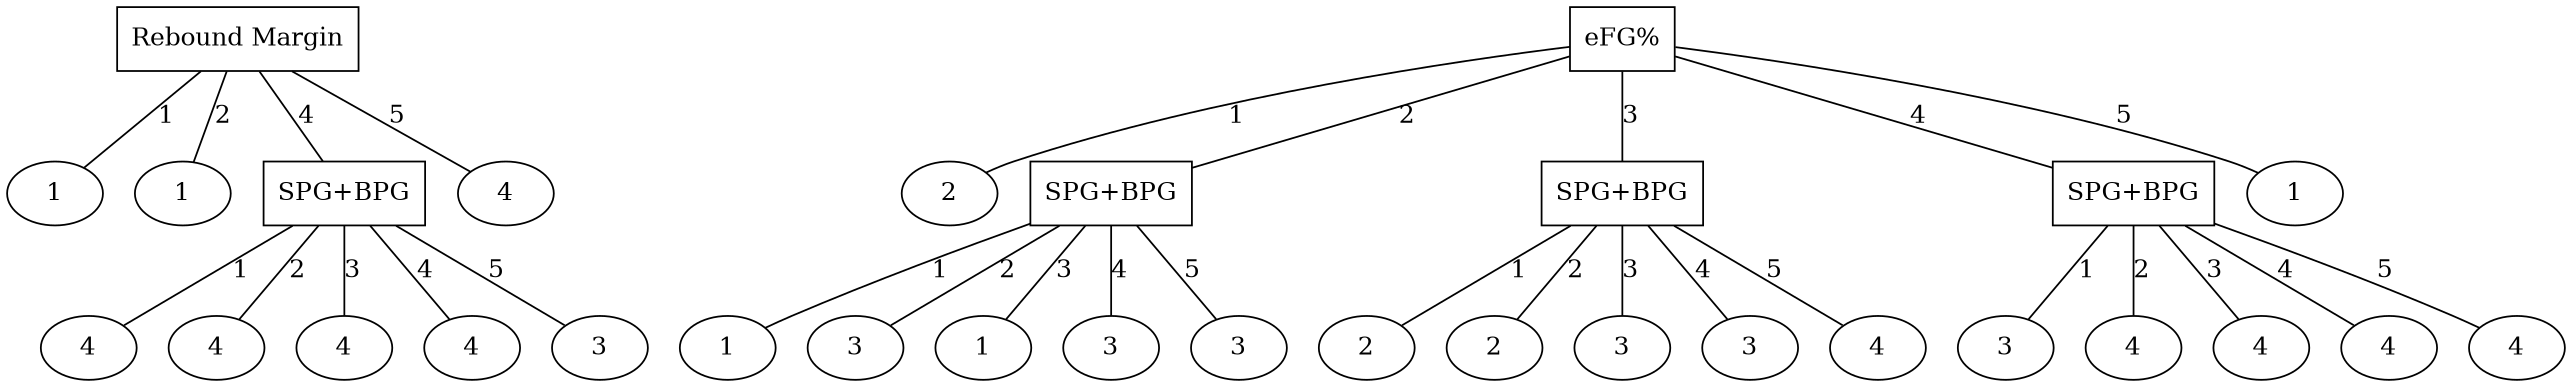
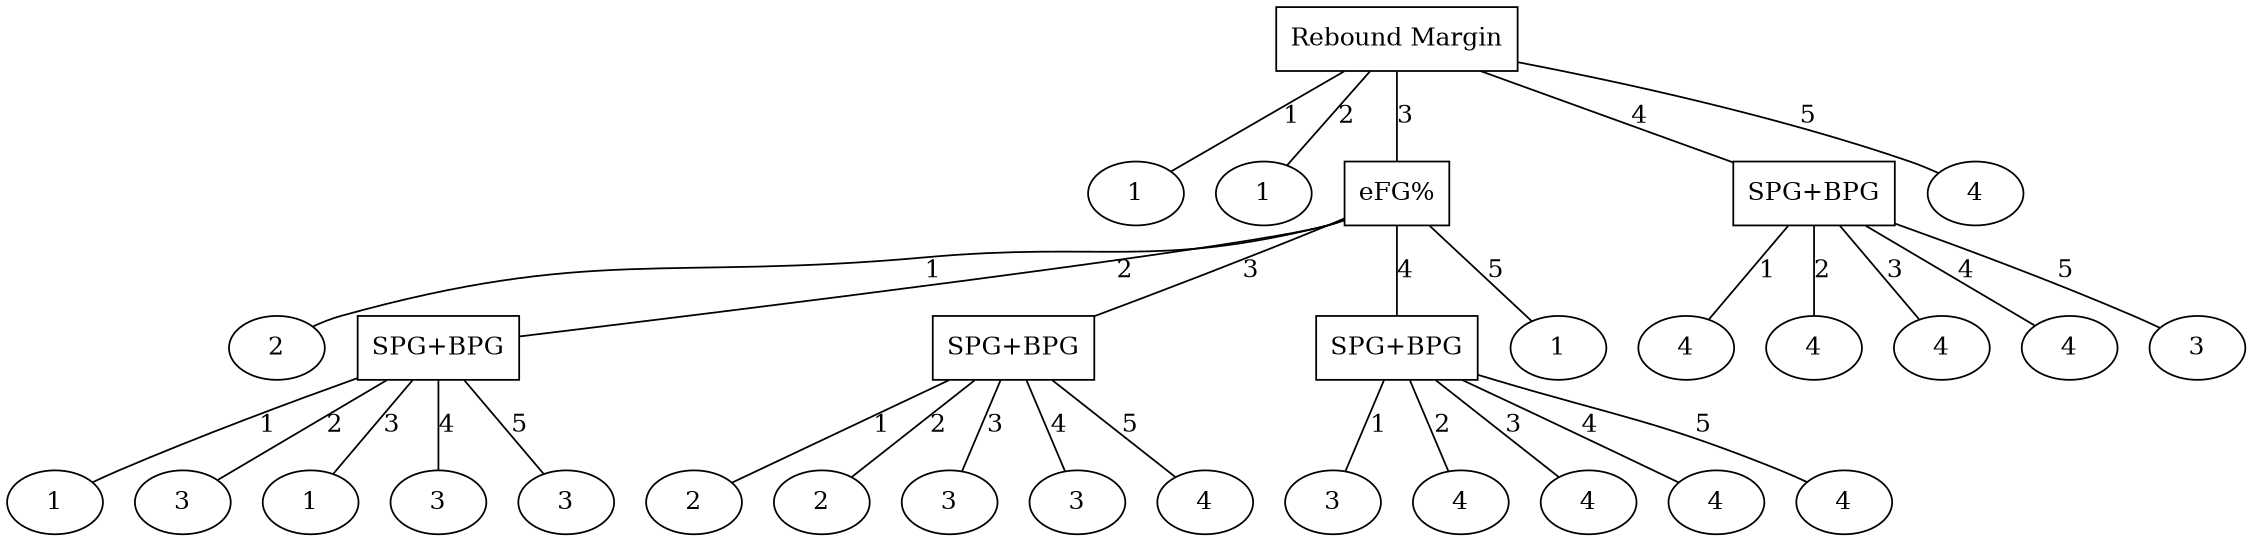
none -> (1397, 116)
